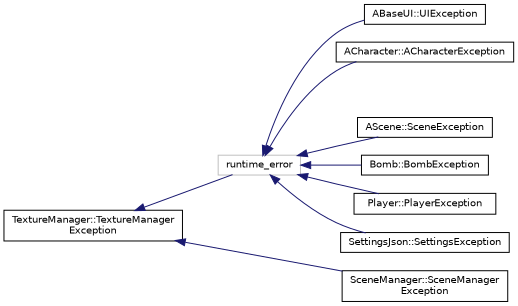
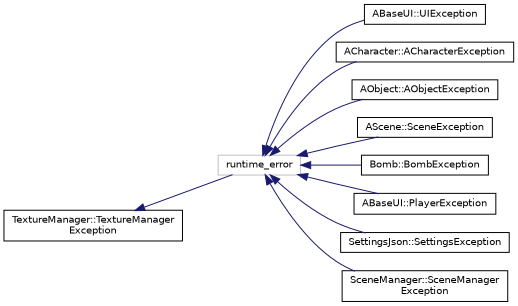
none -> (425, 90)
(425, 204) -> (425, 204)
(264, 257) -> (306, 234)
